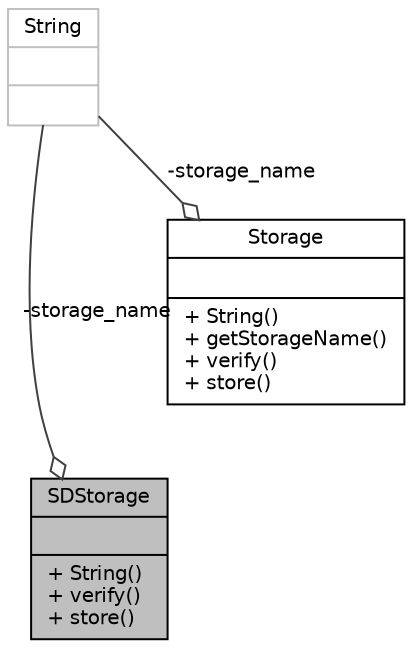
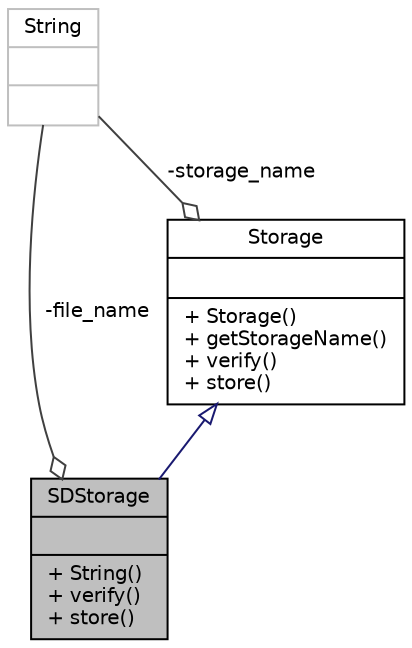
(94, 312) -> (94, 312)
(232, 317) -> (241, 317)
none -> (182, 450)
